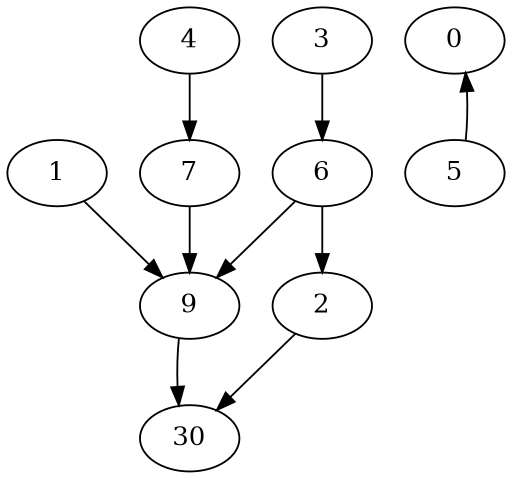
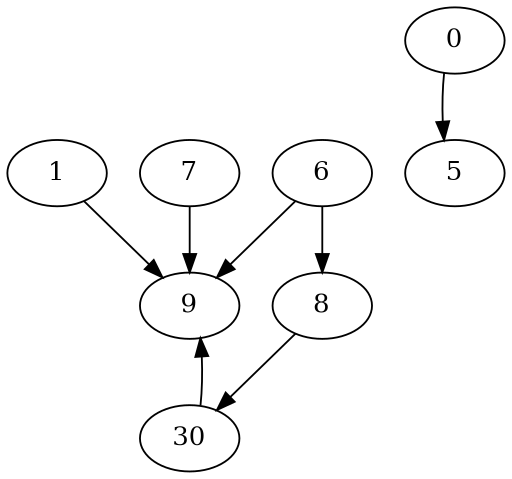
(190, 41) -> none
(322, 41) -> none
(467, 116) -> (443, 97)
(322, 306) -> (322, 306)
(177, 362) -> (202, 381)
